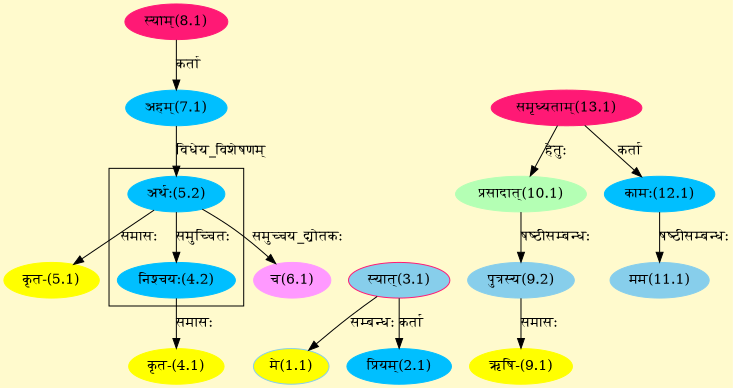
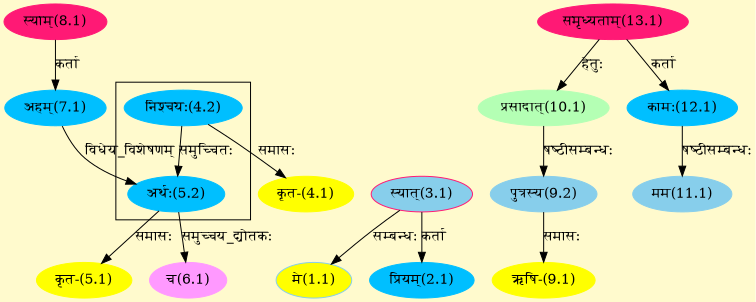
(176, 232) -> (180, 146)
